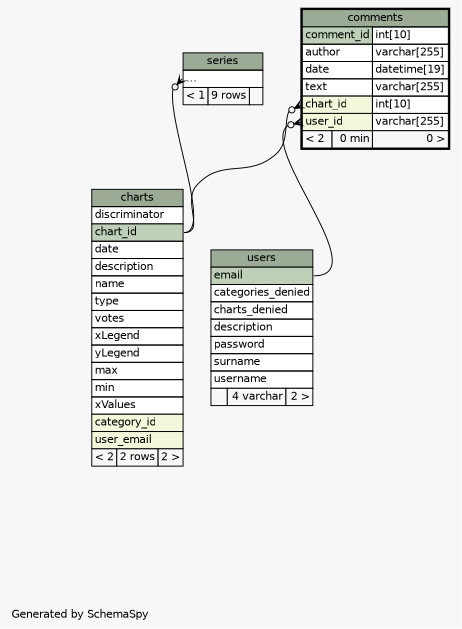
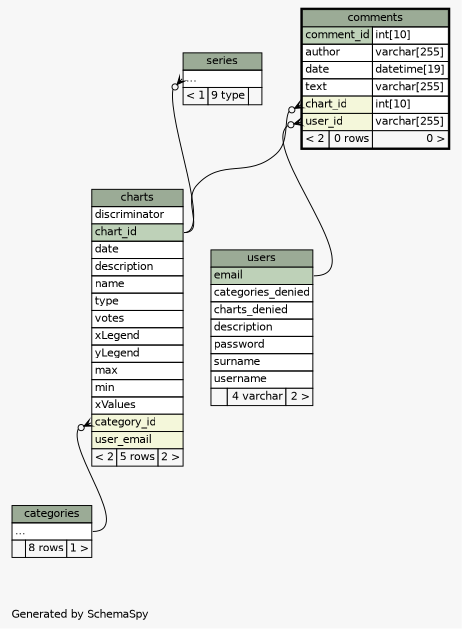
(229, 96) -> (228, 96)
(355, 139) -> (352, 139)
(137, 457) -> (137, 457)
none -> (51, 531)
